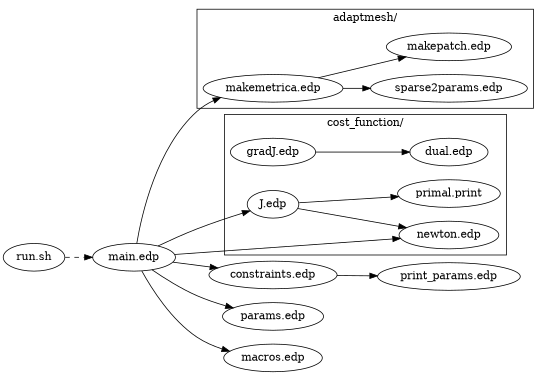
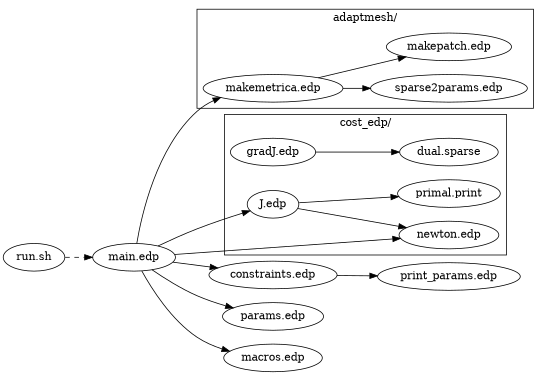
(365, 123) -> (365, 123)
(449, 152) -> (449, 152)
